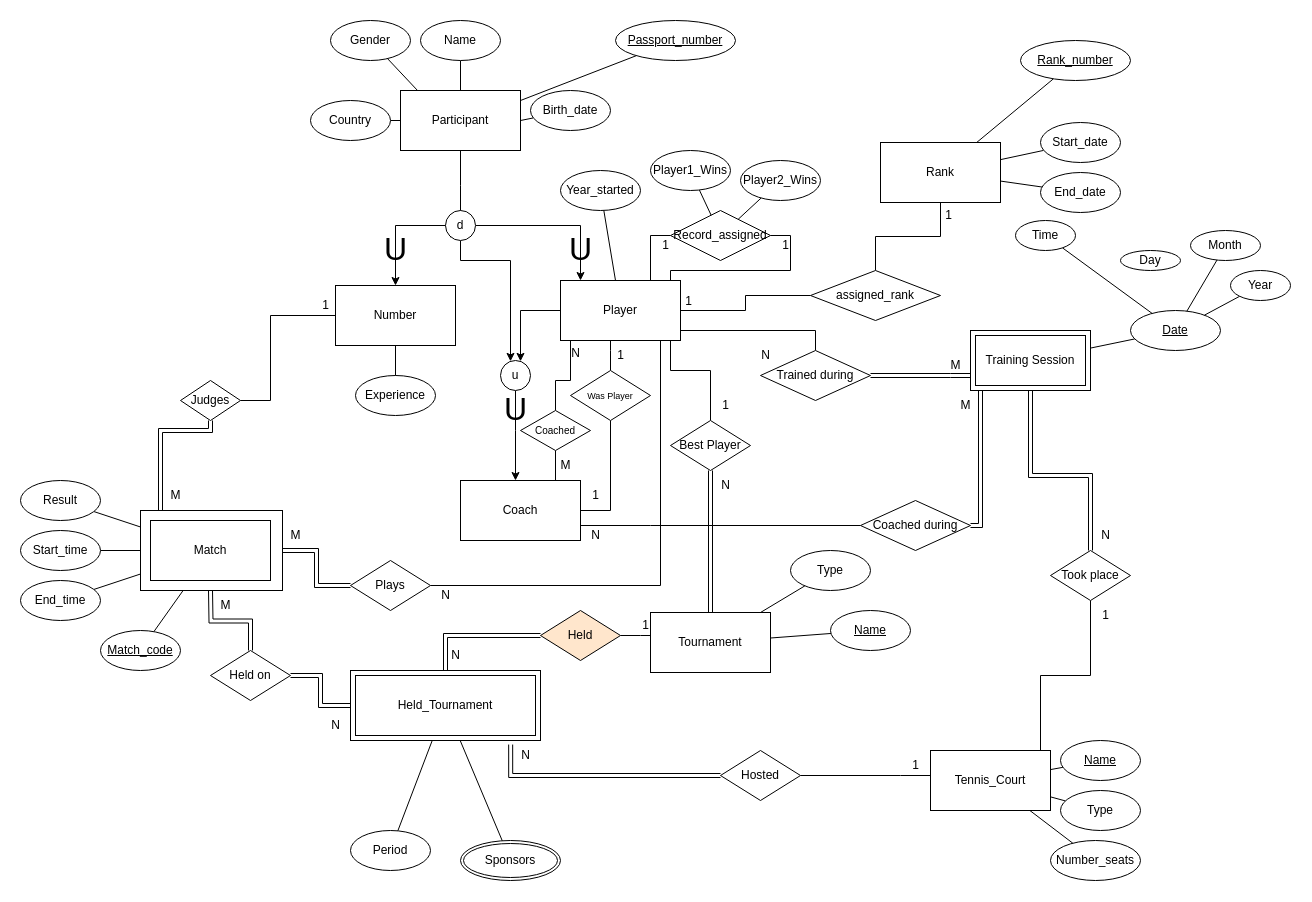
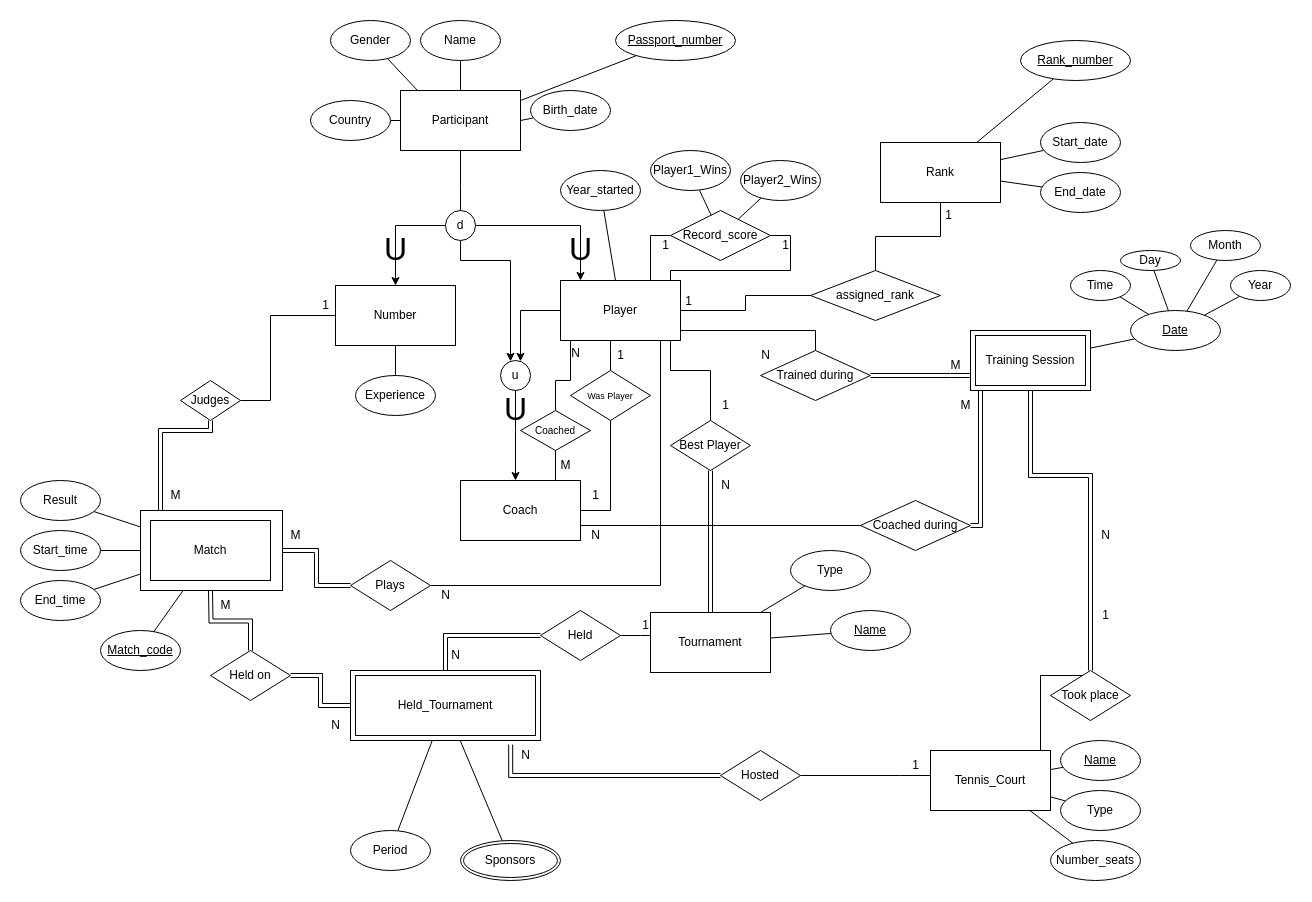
(721, 236) -> (721, 236)
(1046, 236) -> (1101, 286)
none -> (1161, 291)
(1091, 576) -> (1091, 696)
(581, 636) -> (581, 636)
